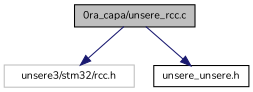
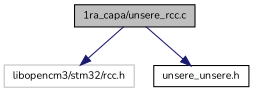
(135, 16) -> (135, 16)
(69, 76) -> (69, 76)
